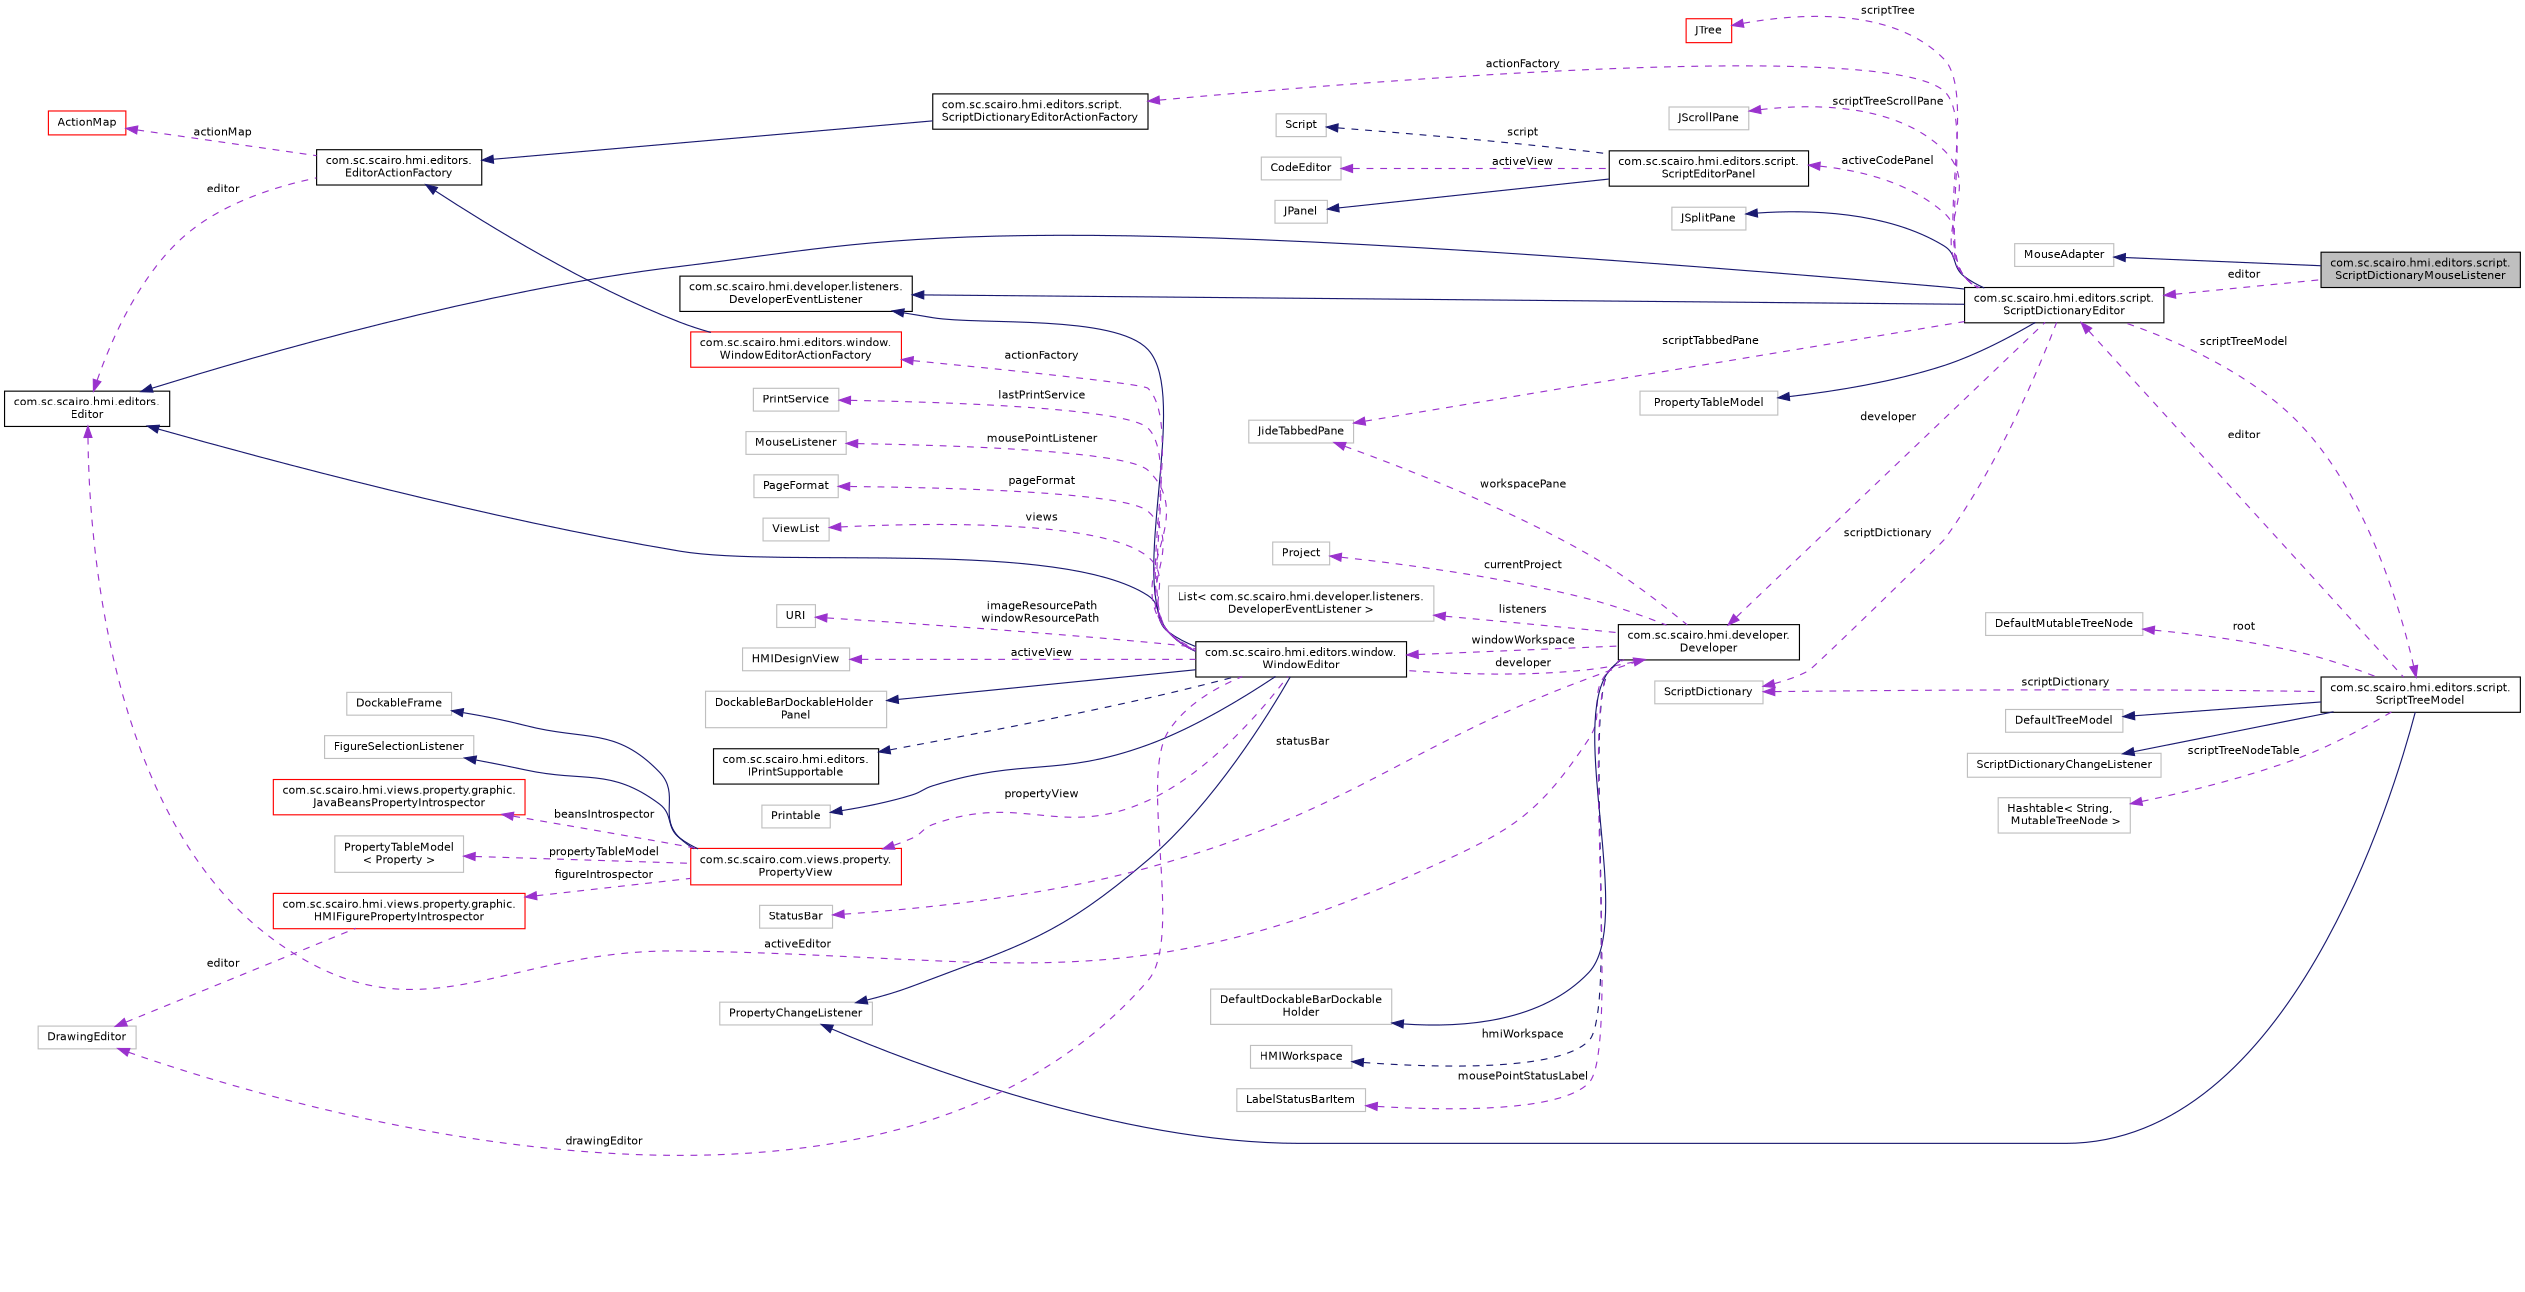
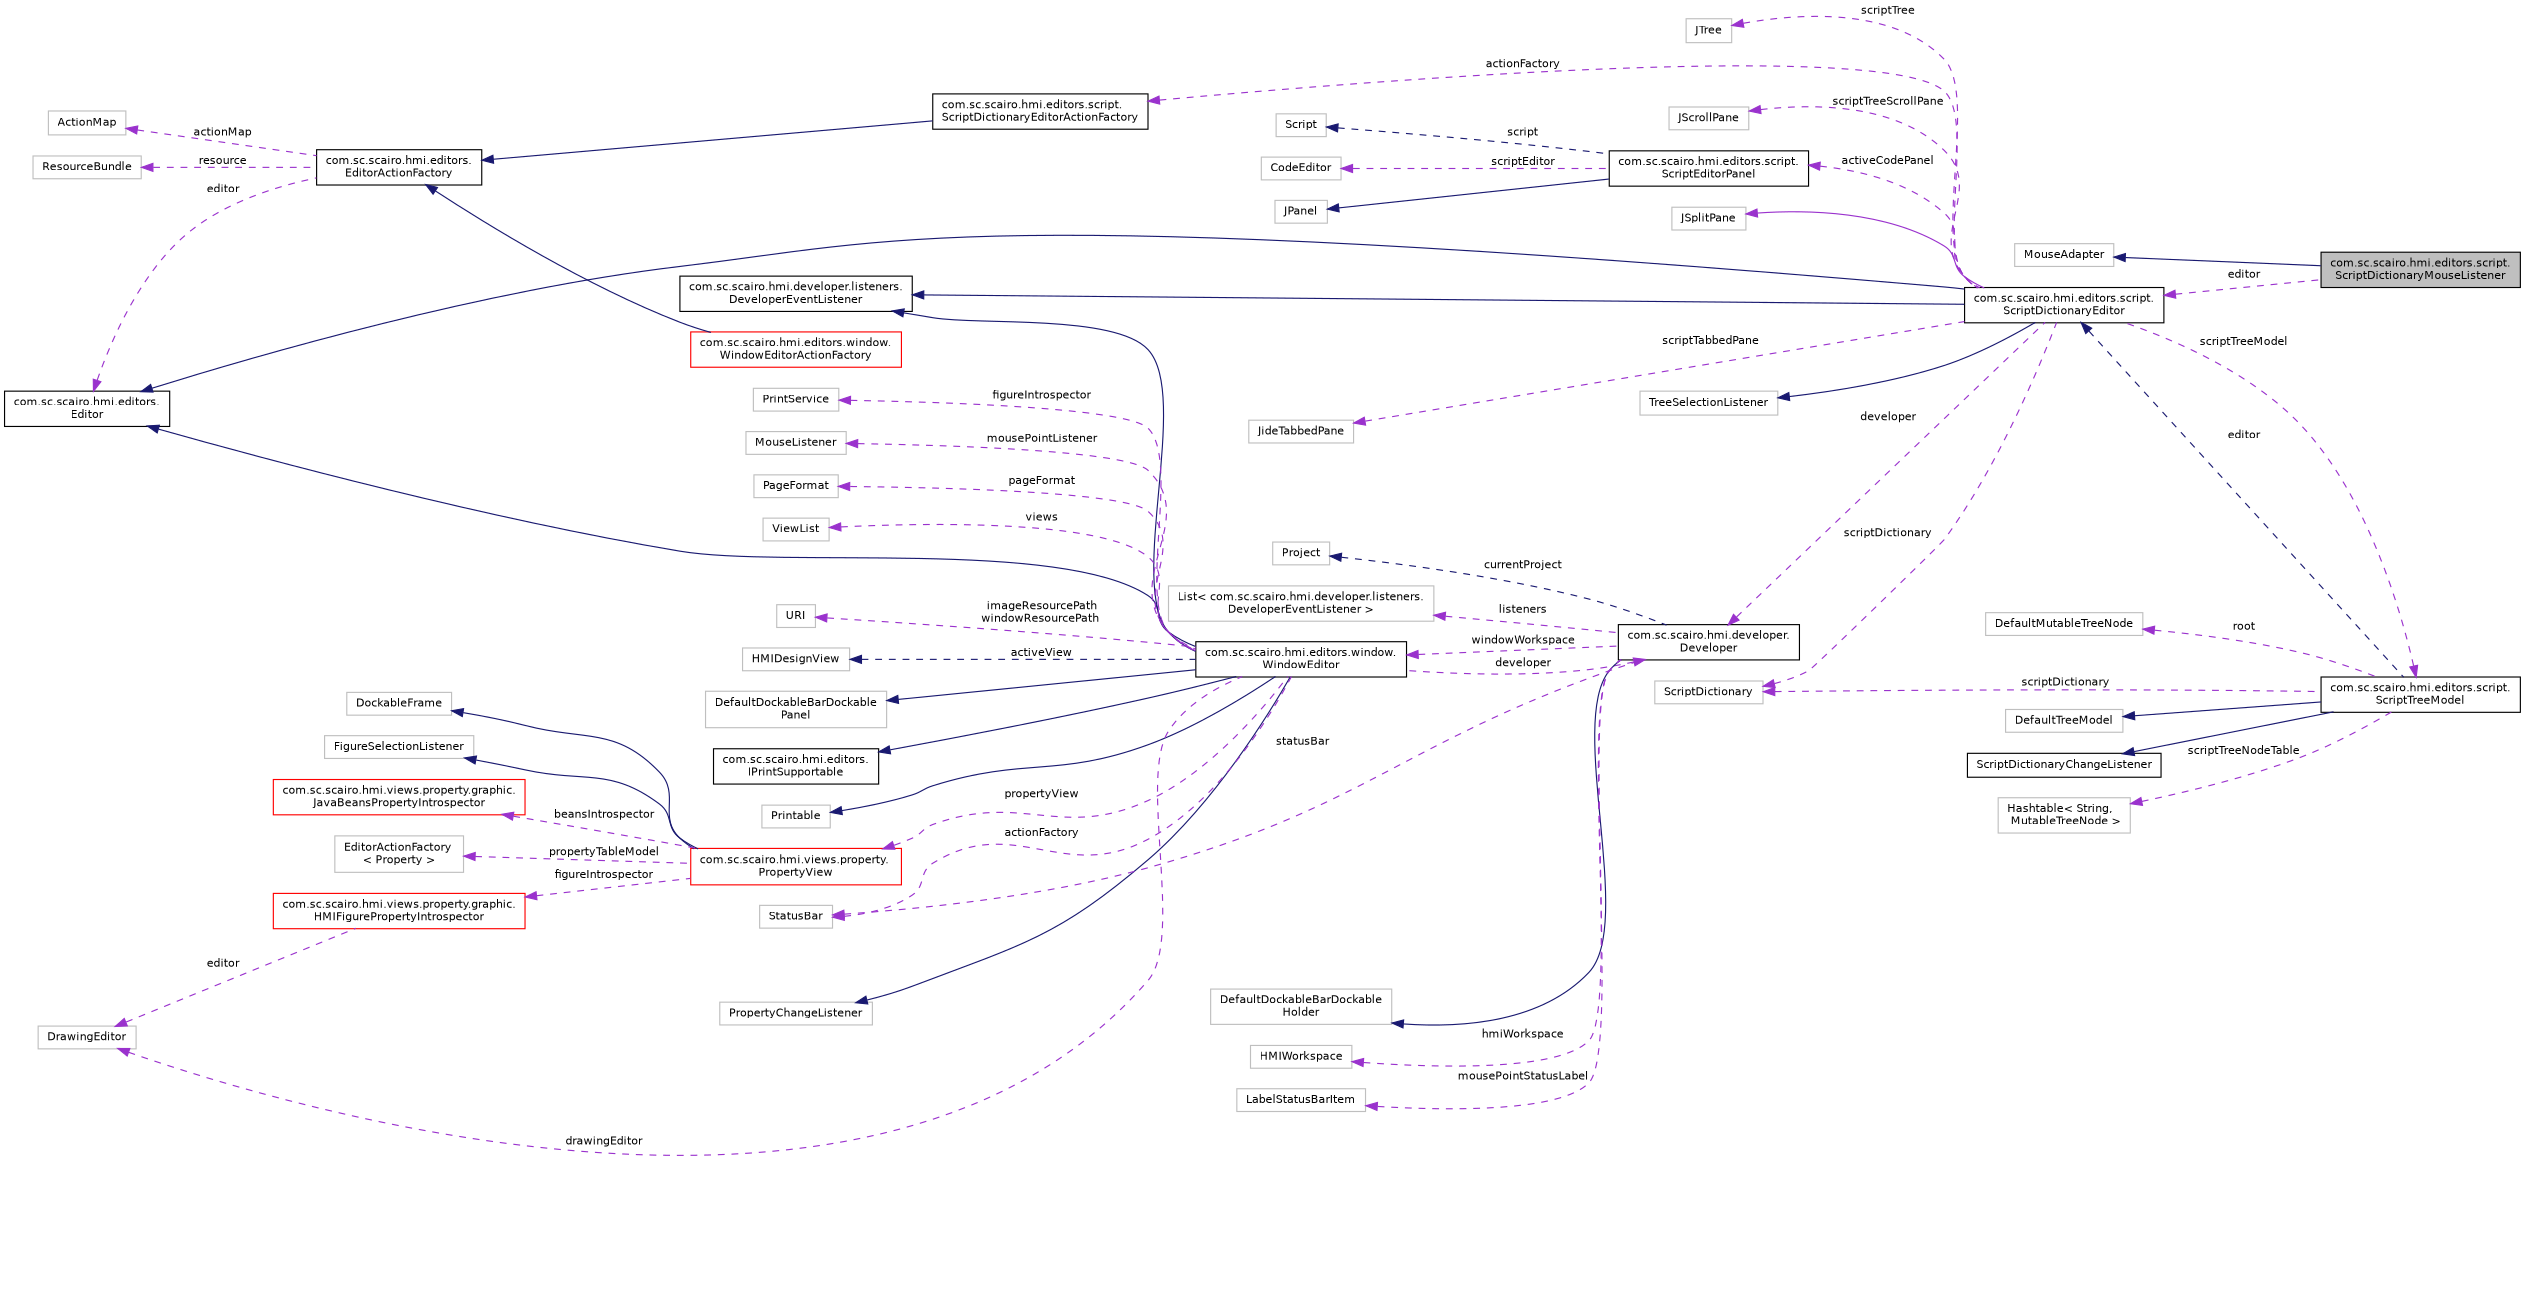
(1709, 31) -> (1709, 31)
(87, 123) -> (87, 123)
(1522, 162) -> (1522, 162)
none -> (87, 167)
(1883, 222) -> (1883, 222)
(1040, 396) -> (1040, 396)
(1153, 397) -> (1094, 854)
(1709, 403) -> (1709, 403)
(2246, 504) -> (2246, 504)
(1524, 521) -> none
(1506, 581) -> (1506, 581)
(1029, 659) -> (1029, 659)
(796, 709) -> (796, 709)
(1064, 716) -> (1064, 716)
(2064, 765) -> (2064, 765)
(399, 854) -> (399, 854)
(796, 867) -> (796, 867)
(726, 952) -> none
(1590, 1039) -> (1590, 1039)
(1736, 1143) -> none
